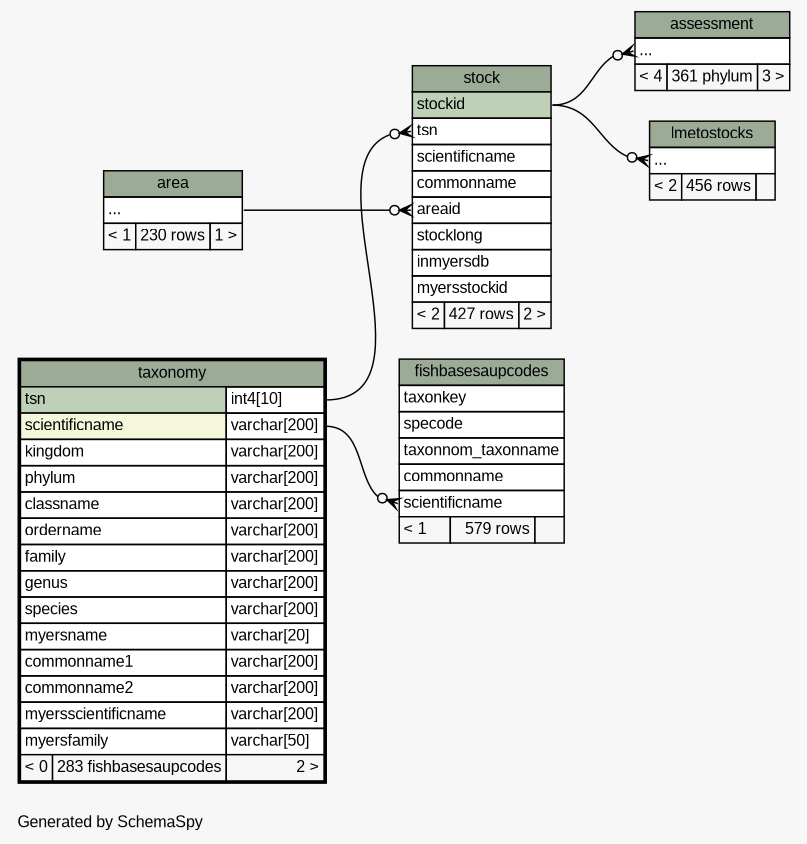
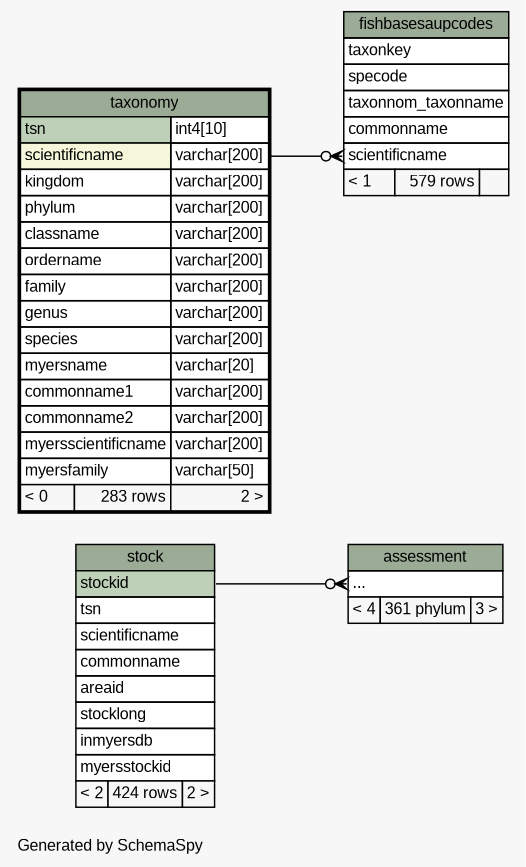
(712, 161) -> none
(172, 210) -> none
(370, 276) -> none
(482, 315) -> (145, 793)
(139, 767) -> (134, 497)
